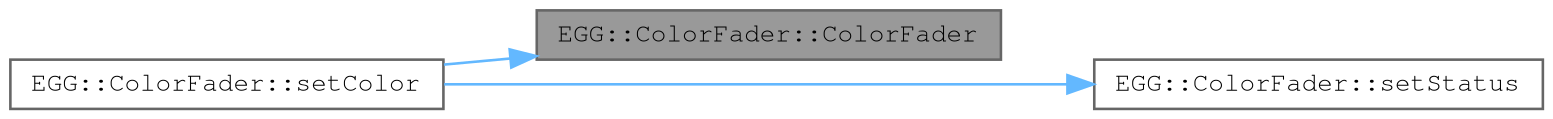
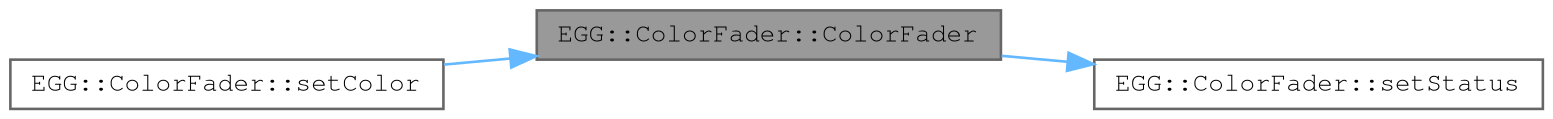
(756, 84) -> (1034, 59)
